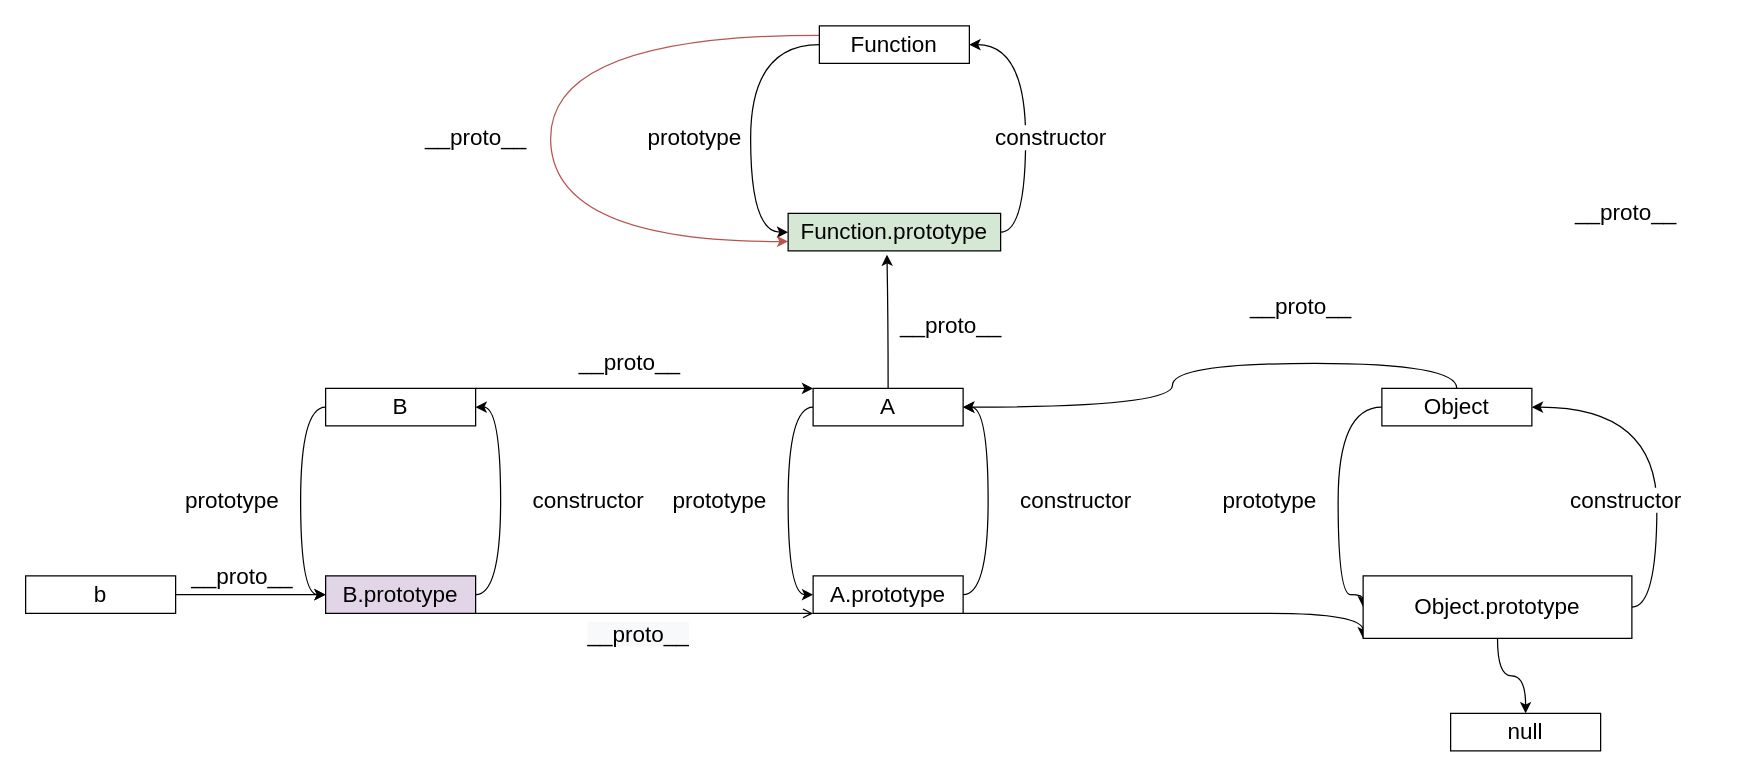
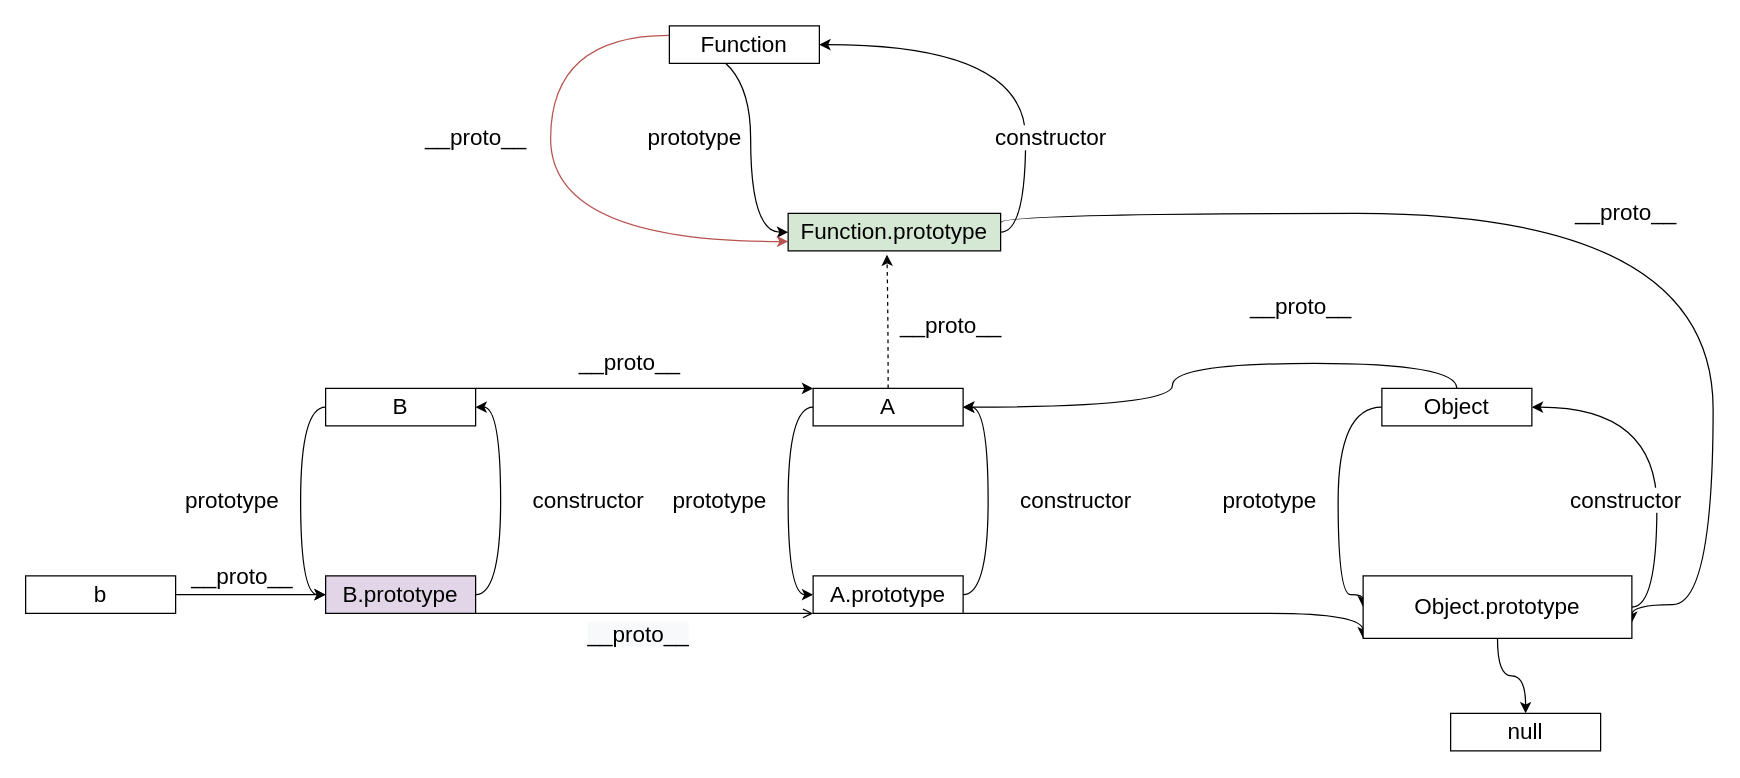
(894, 44) -> (744, 44)
none -> (1538, 231)
(888, 327) -> (888, 327)
